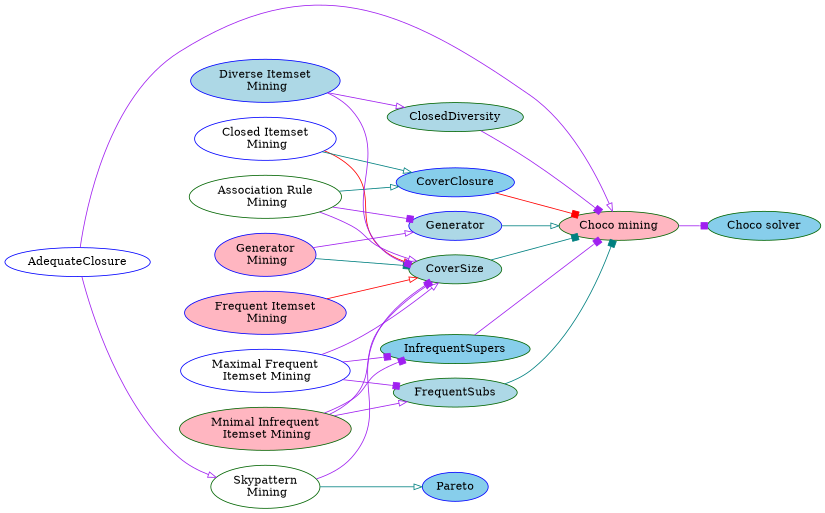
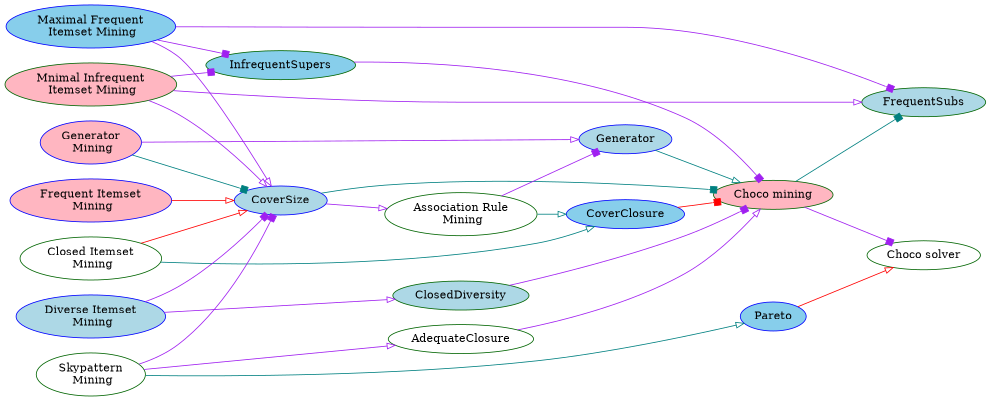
(265, 139) -> (91, 258)
(764, 226) -> (924, 255)
(362, 234) -> (352, 206)
(78, 262) -> (461, 339)
(455, 269) -> (281, 200)
none -> (842, 289)
(570, 327) -> (845, 151)
(265, 371) -> (91, 26)
(126, 389) -> (266, 358)
